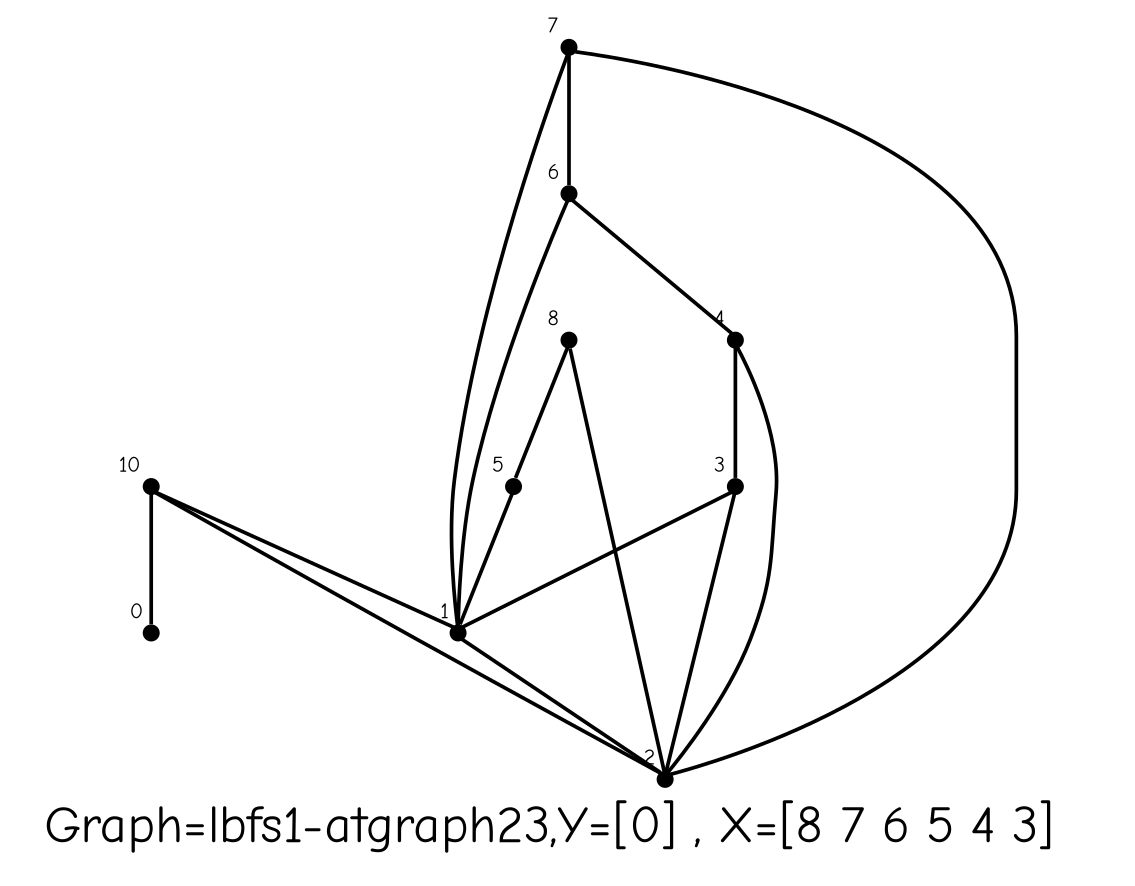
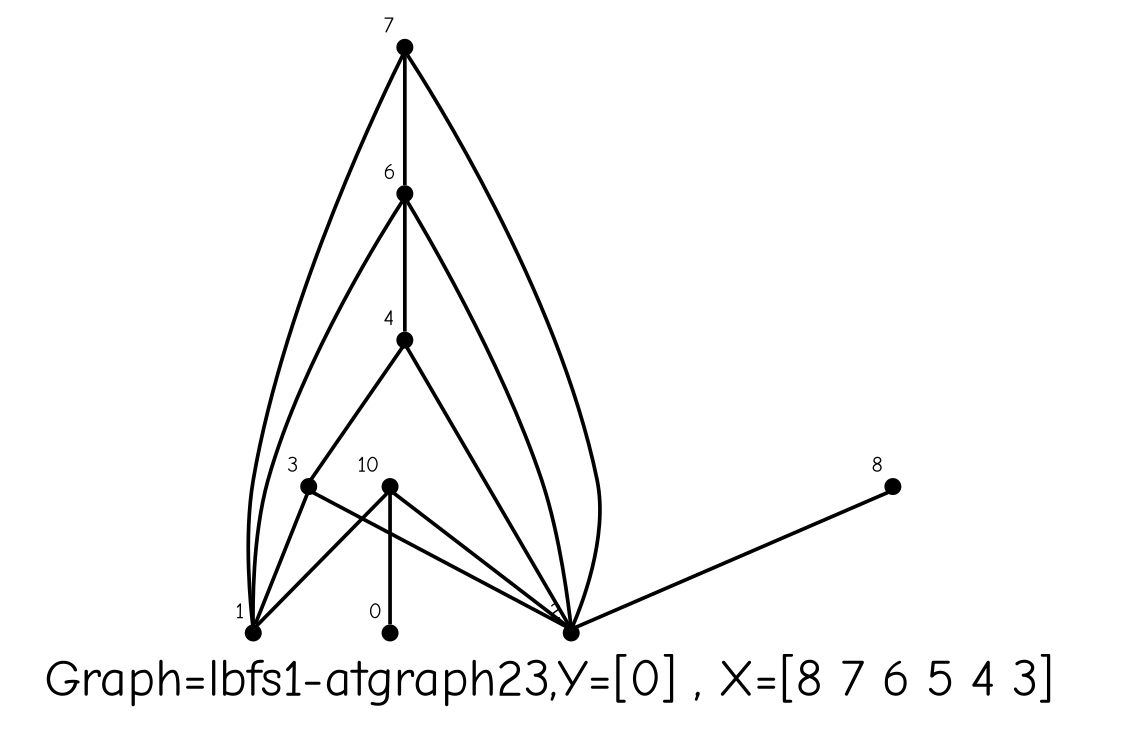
(514, 487) -> none
(561, 706) -> (512, 405)
